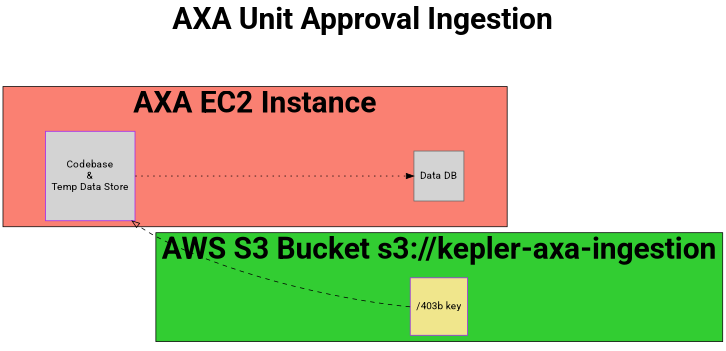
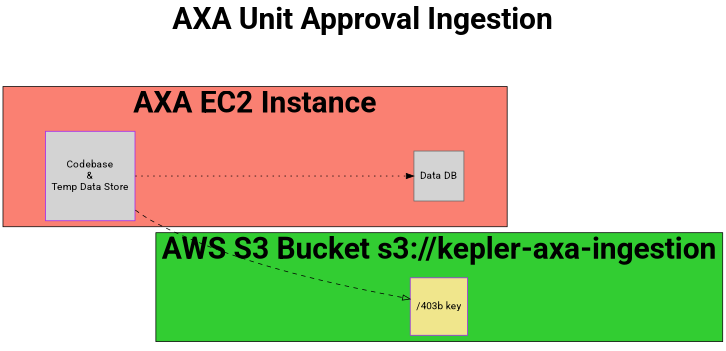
(270, 280) -> (265, 265)
